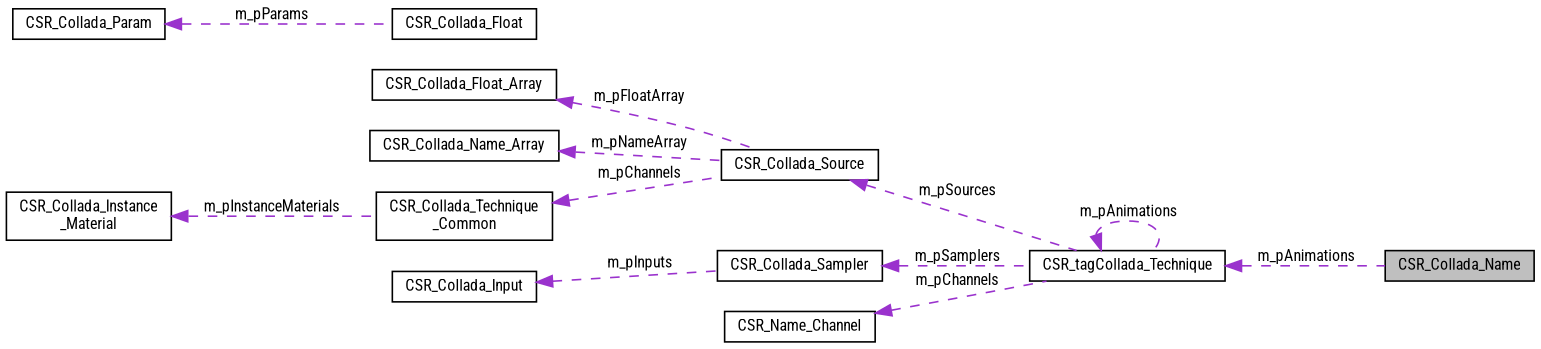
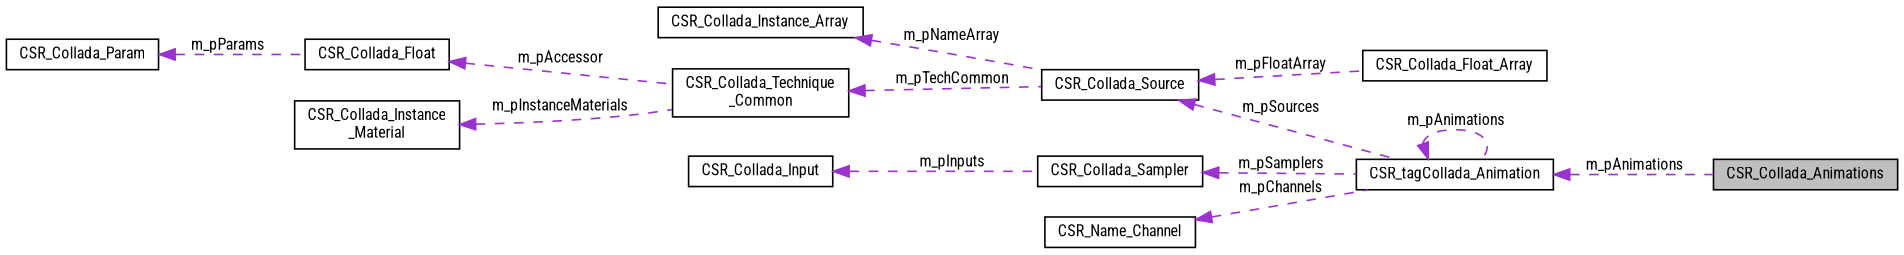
none -> (569, 74)
(666, 122) -> (1289, 75)
(464, 146) -> (761, 22)
(638, 174) -> (950, 79)
(1127, 266) -> (1455, 175)
(1460, 266) -> (1806, 175)
